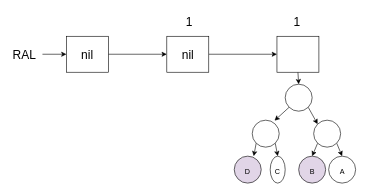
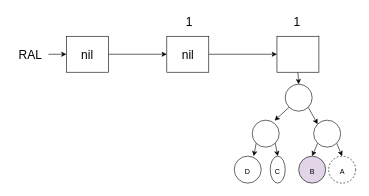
(24, 54) -> (30, 54)
(248, 170) -> (248, 170)
(342, 170) -> (342, 170)
